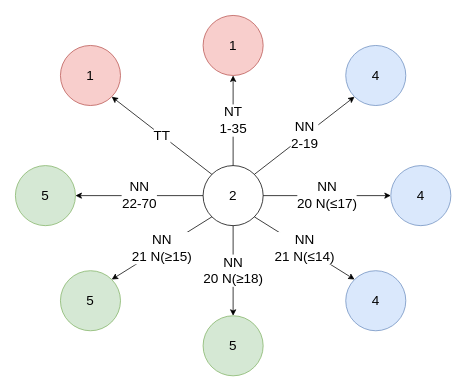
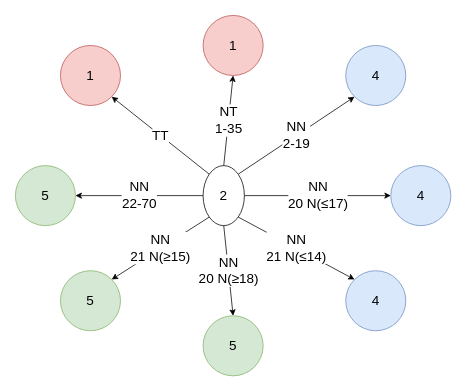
(233, 195) -> (224, 195)
